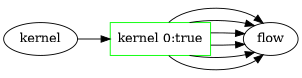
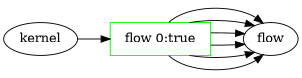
(160, 39) -> (160, 39)
